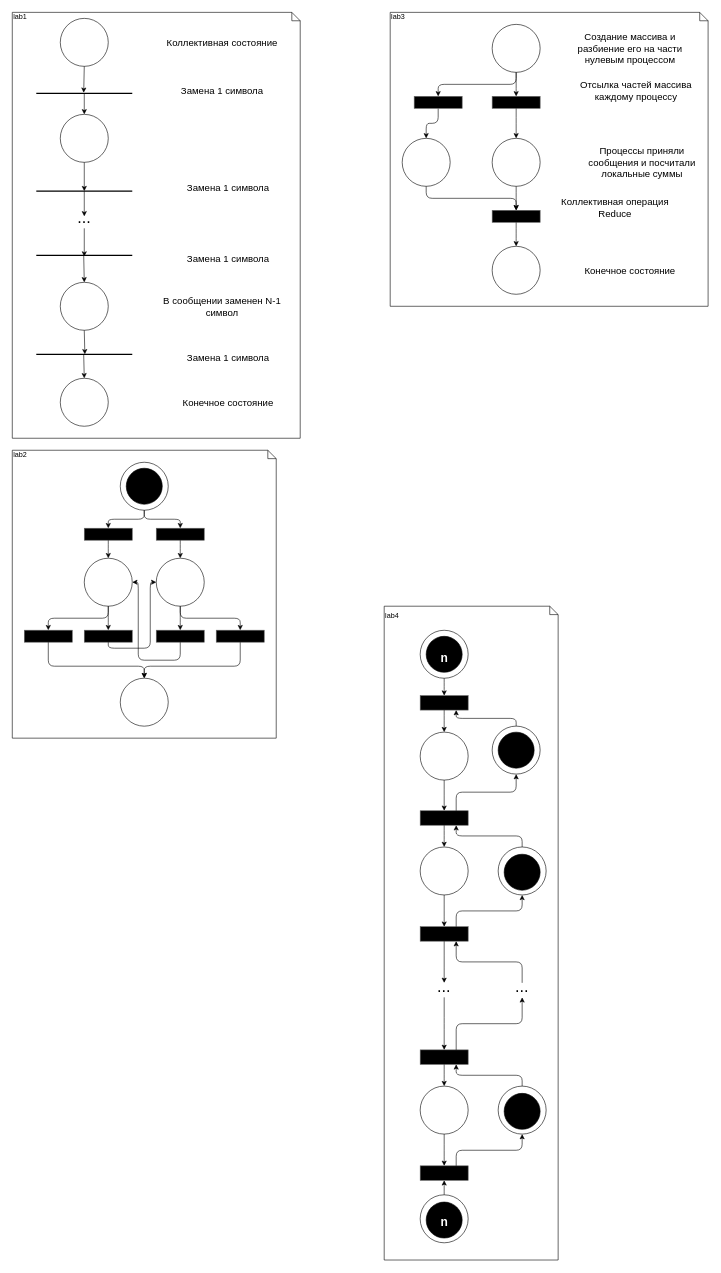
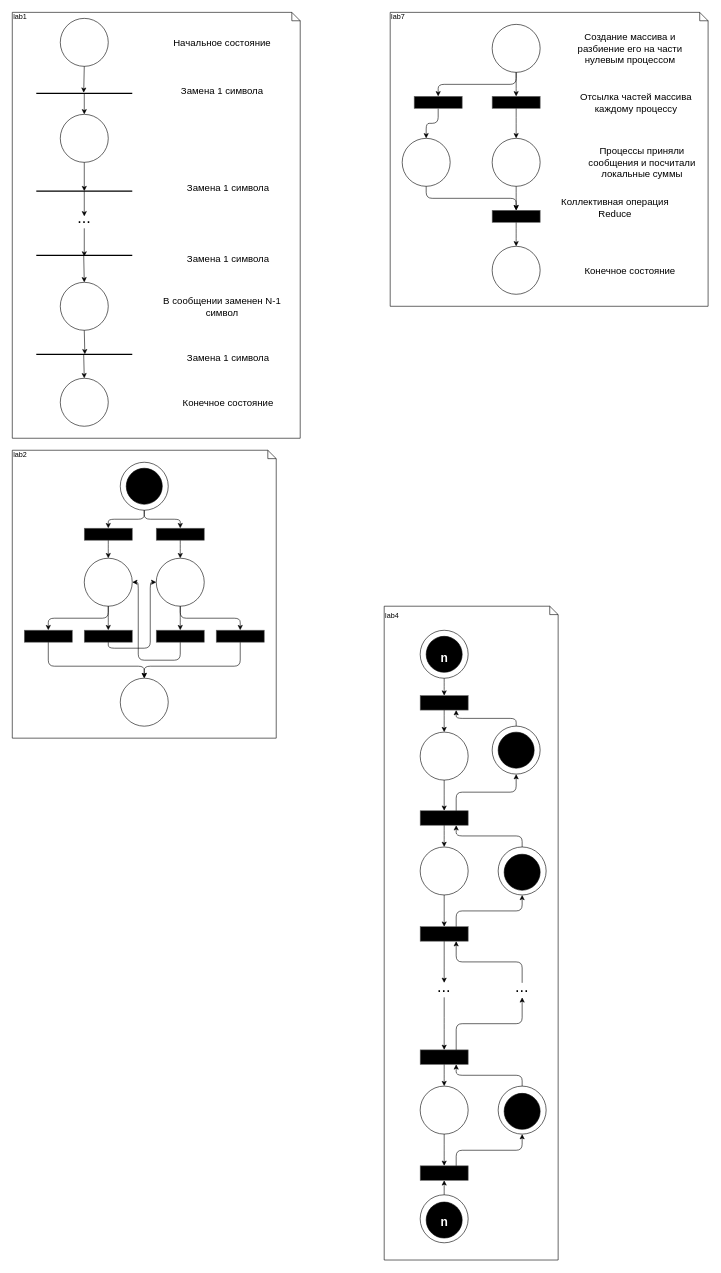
(399, 17) -> (399, 17)
(222, 42) -> (222, 42)
(636, 90) -> (636, 102)
